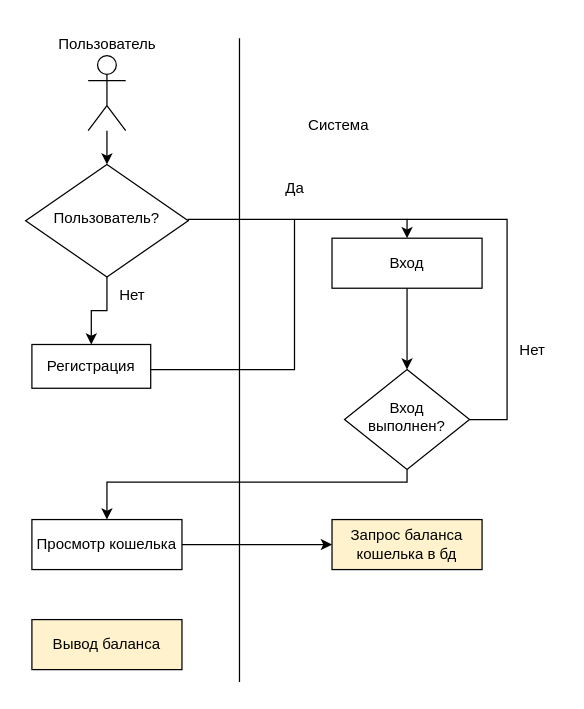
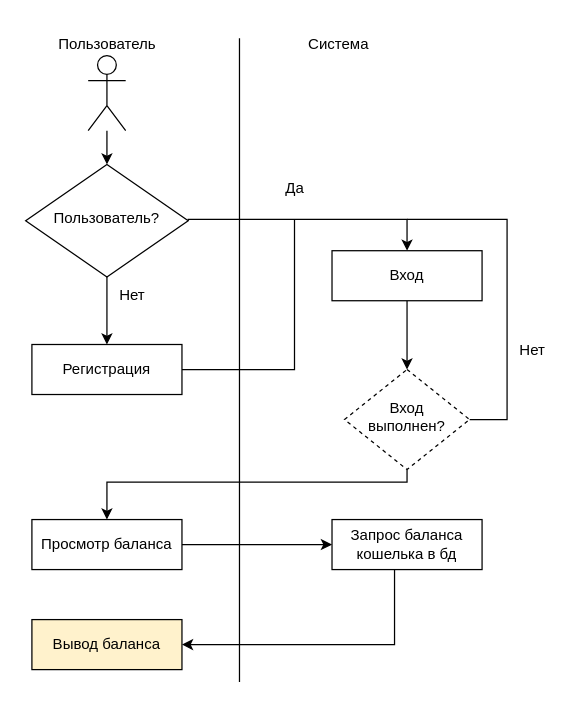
(338, 126) -> (338, 44)
(407, 263) -> (407, 276)
(91, 366) -> (107, 369)
(407, 419) -> (407, 419)
(107, 544) -> (107, 544)
(407, 544) -> (407, 544)
none -> (330, 644)
